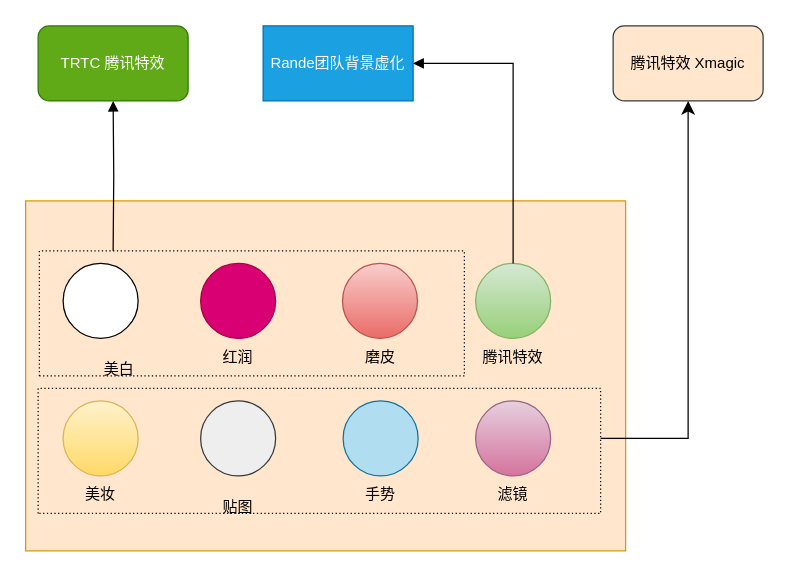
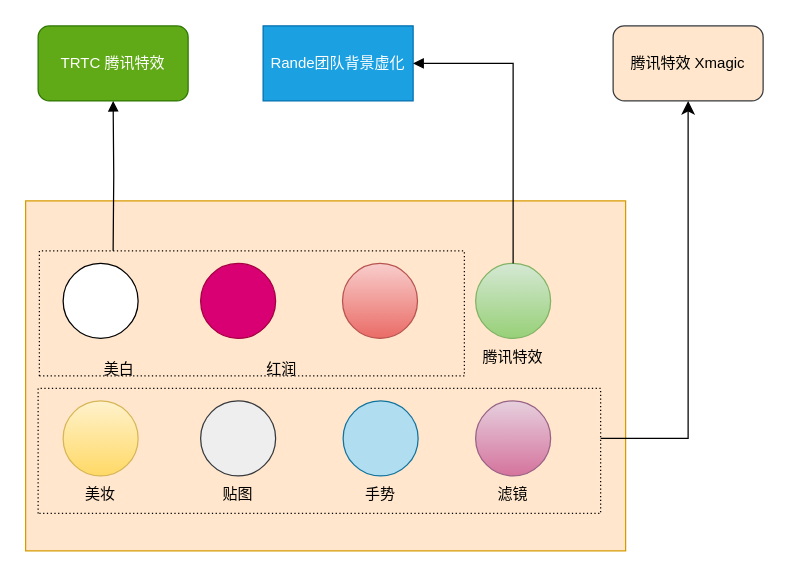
(238, 357) -> (282, 369)
(381, 357) -> none
(238, 507) -> (238, 494)
